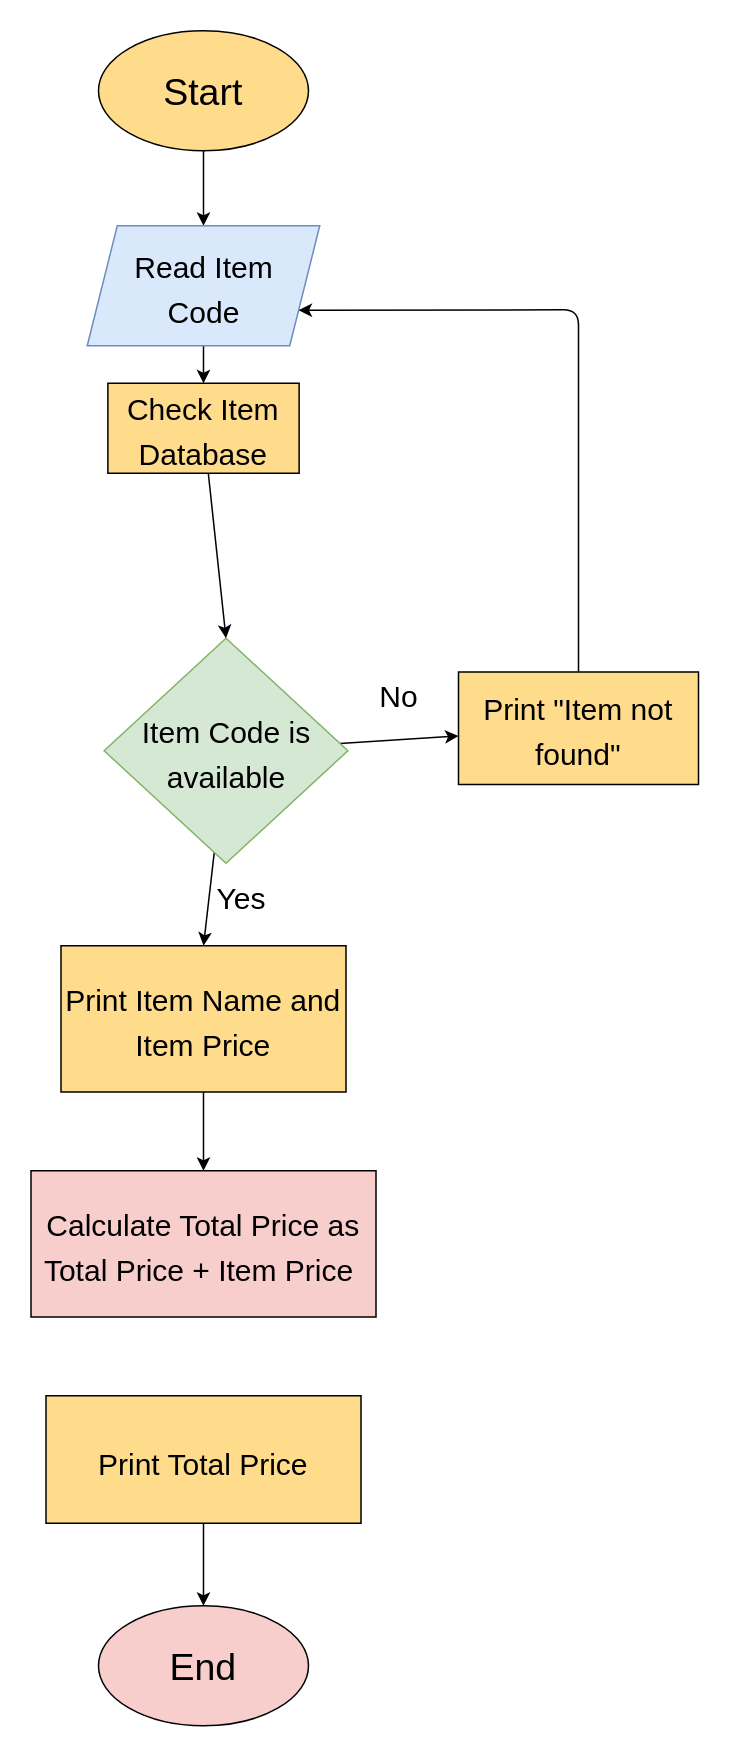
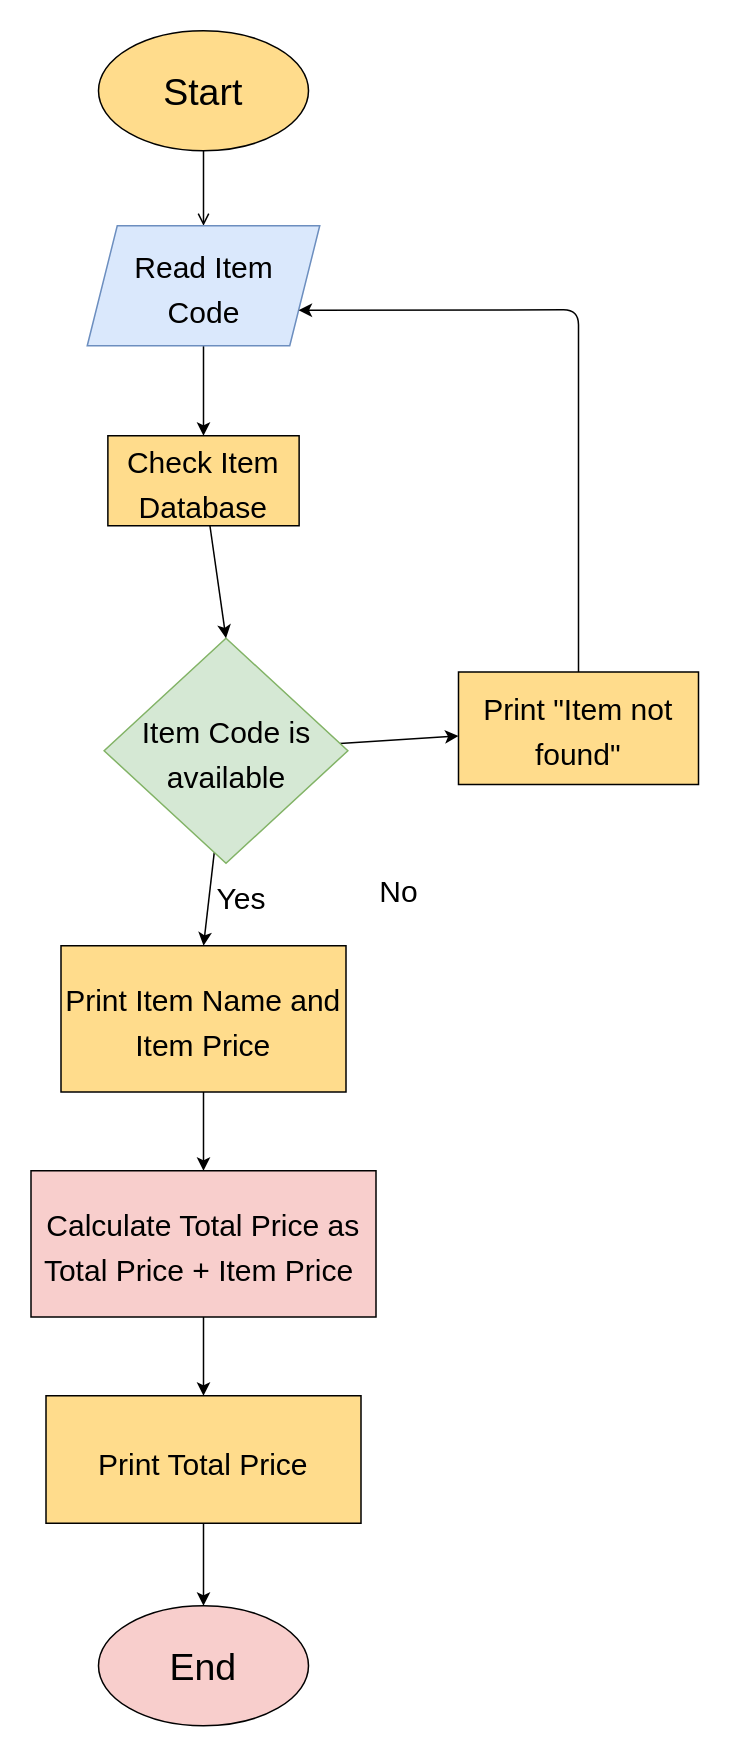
(203, 214) -> (203, 216)
(203, 428) -> (203, 481)
(398, 695) -> (398, 890)
none -> (203, 1351)
